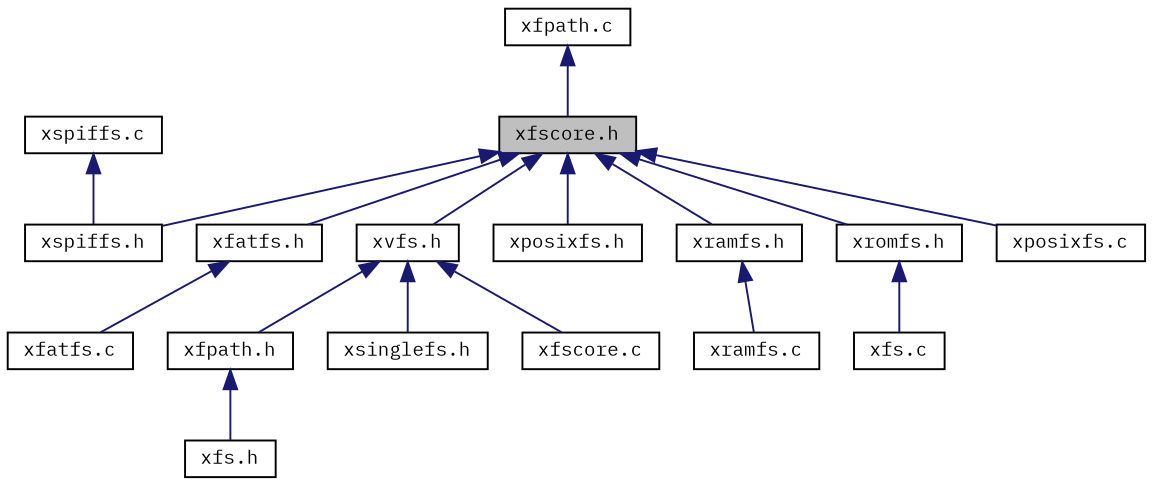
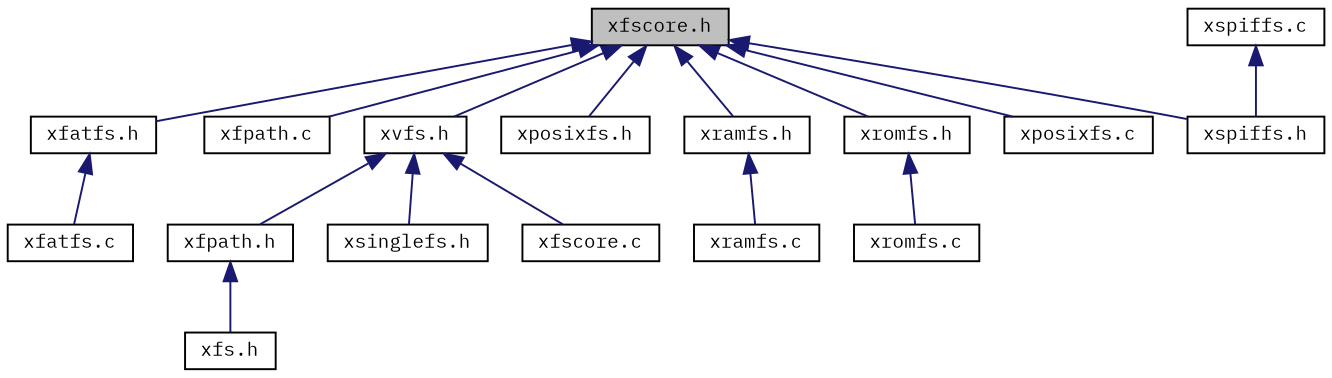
(568, 91) -> (454, 84)
(899, 351) -> (917, 243)
